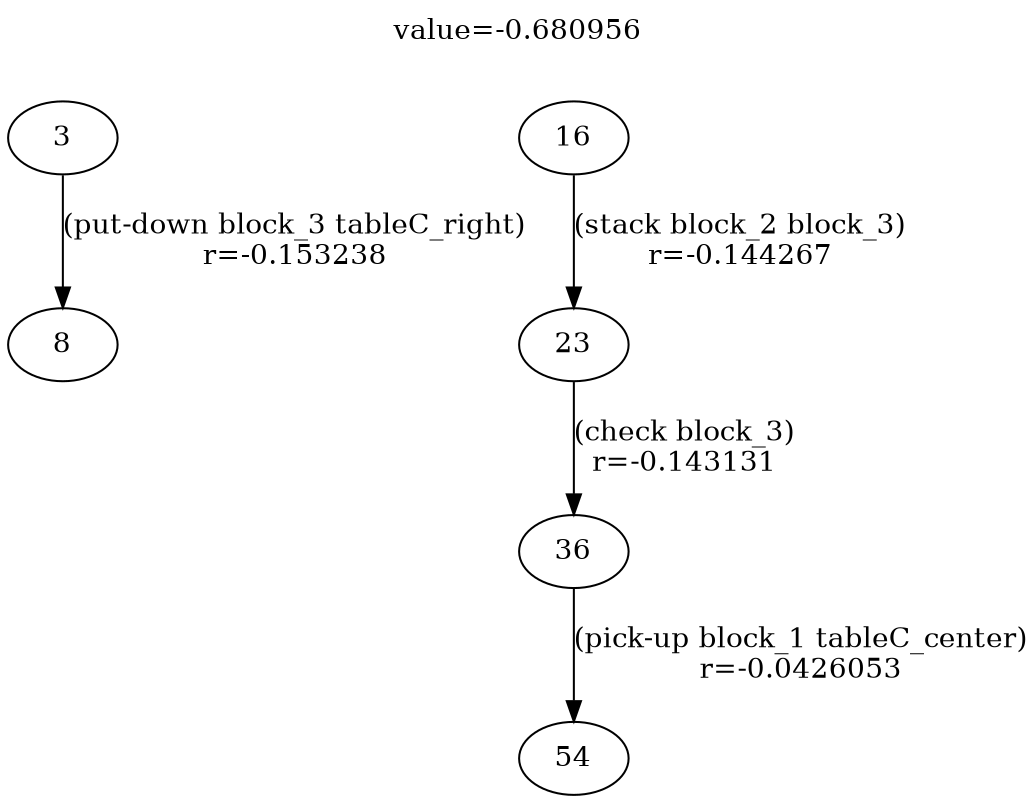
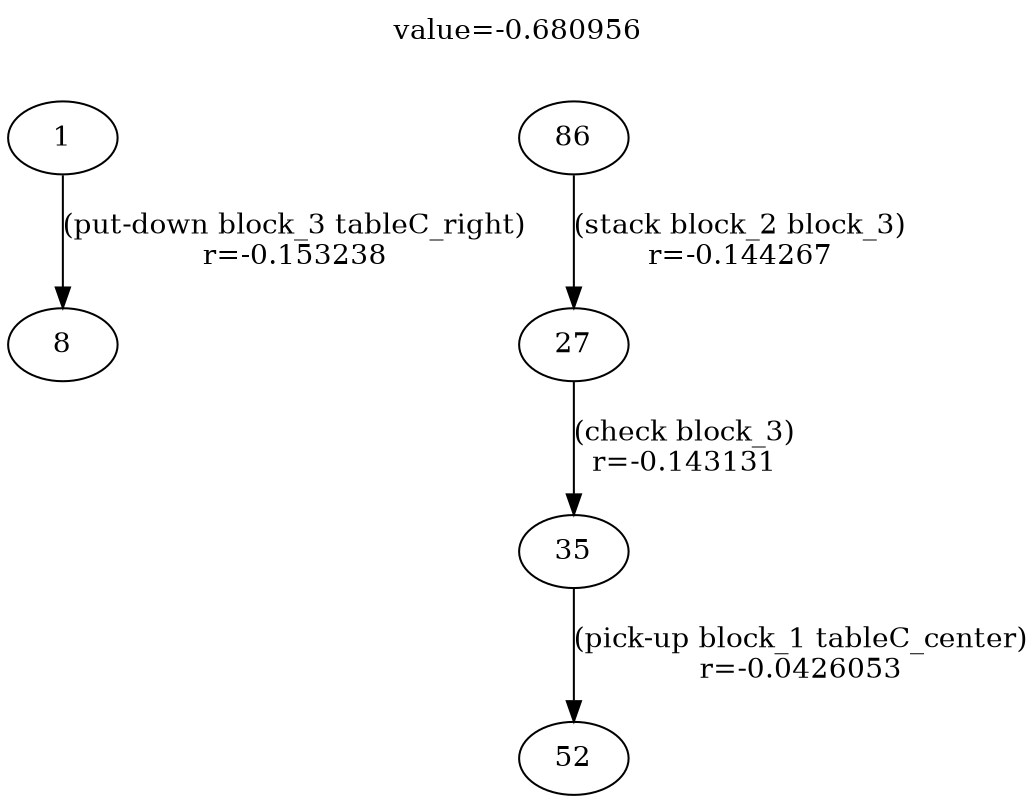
(63, 138) -> (63, 138)
(574, 138) -> (574, 138)
(574, 345) -> (574, 345)
(574, 552) -> (574, 552)
(574, 758) -> (574, 758)
